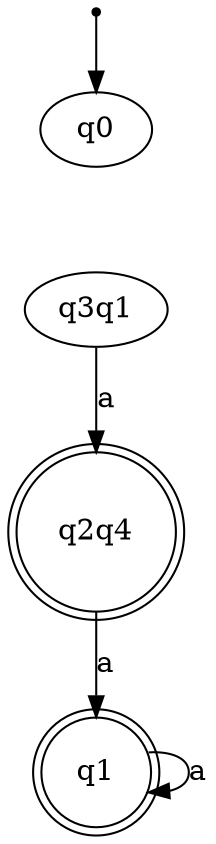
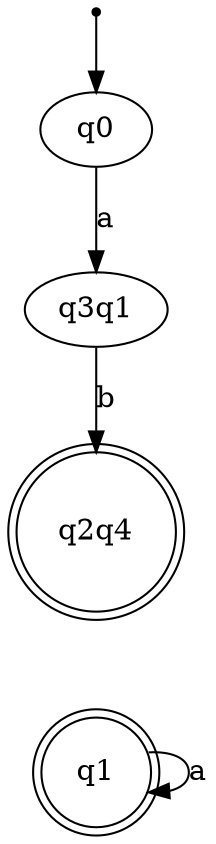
none -> (96, 209)
(107, 400) -> (107, 400)
(96, 654) -> none
